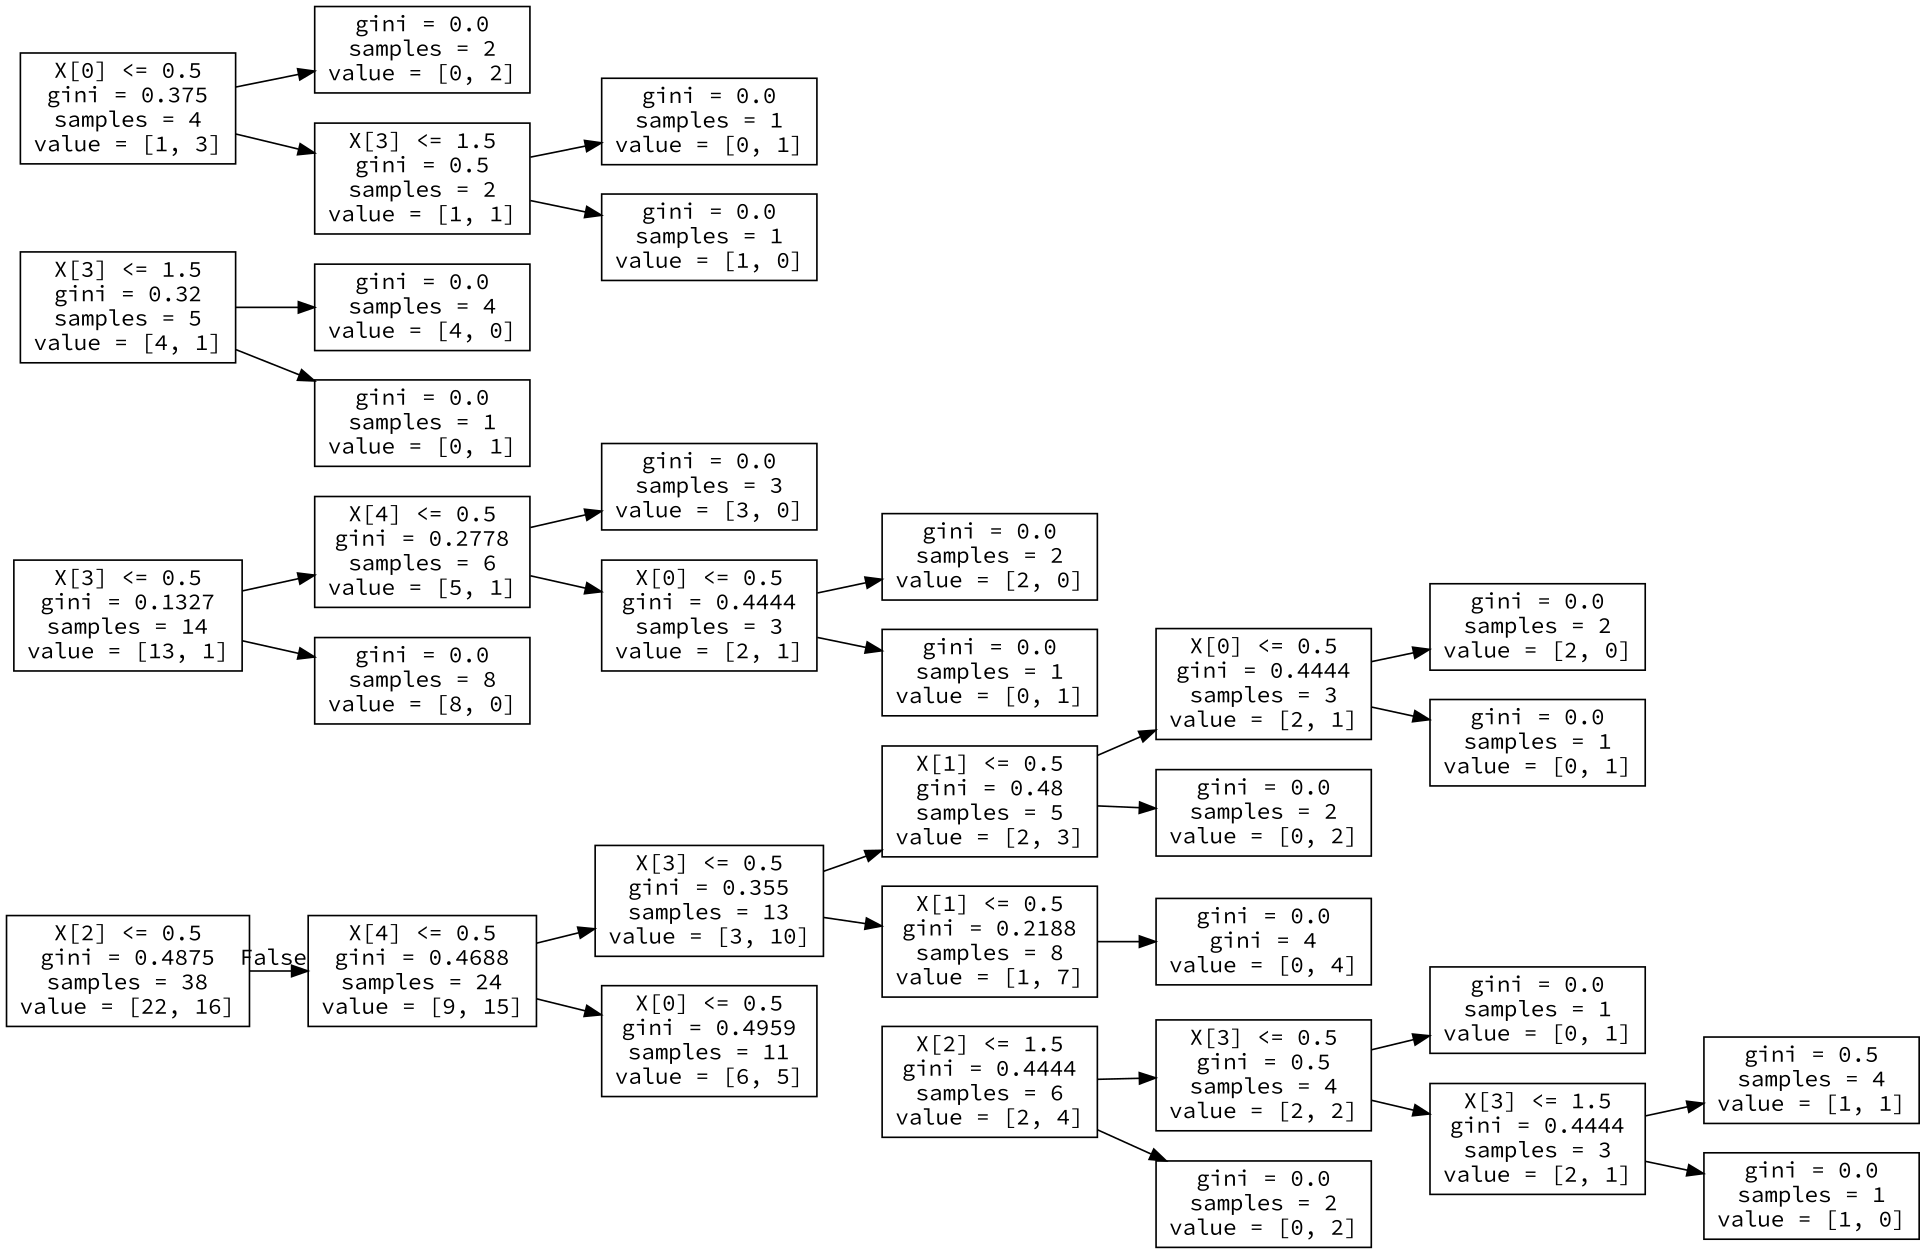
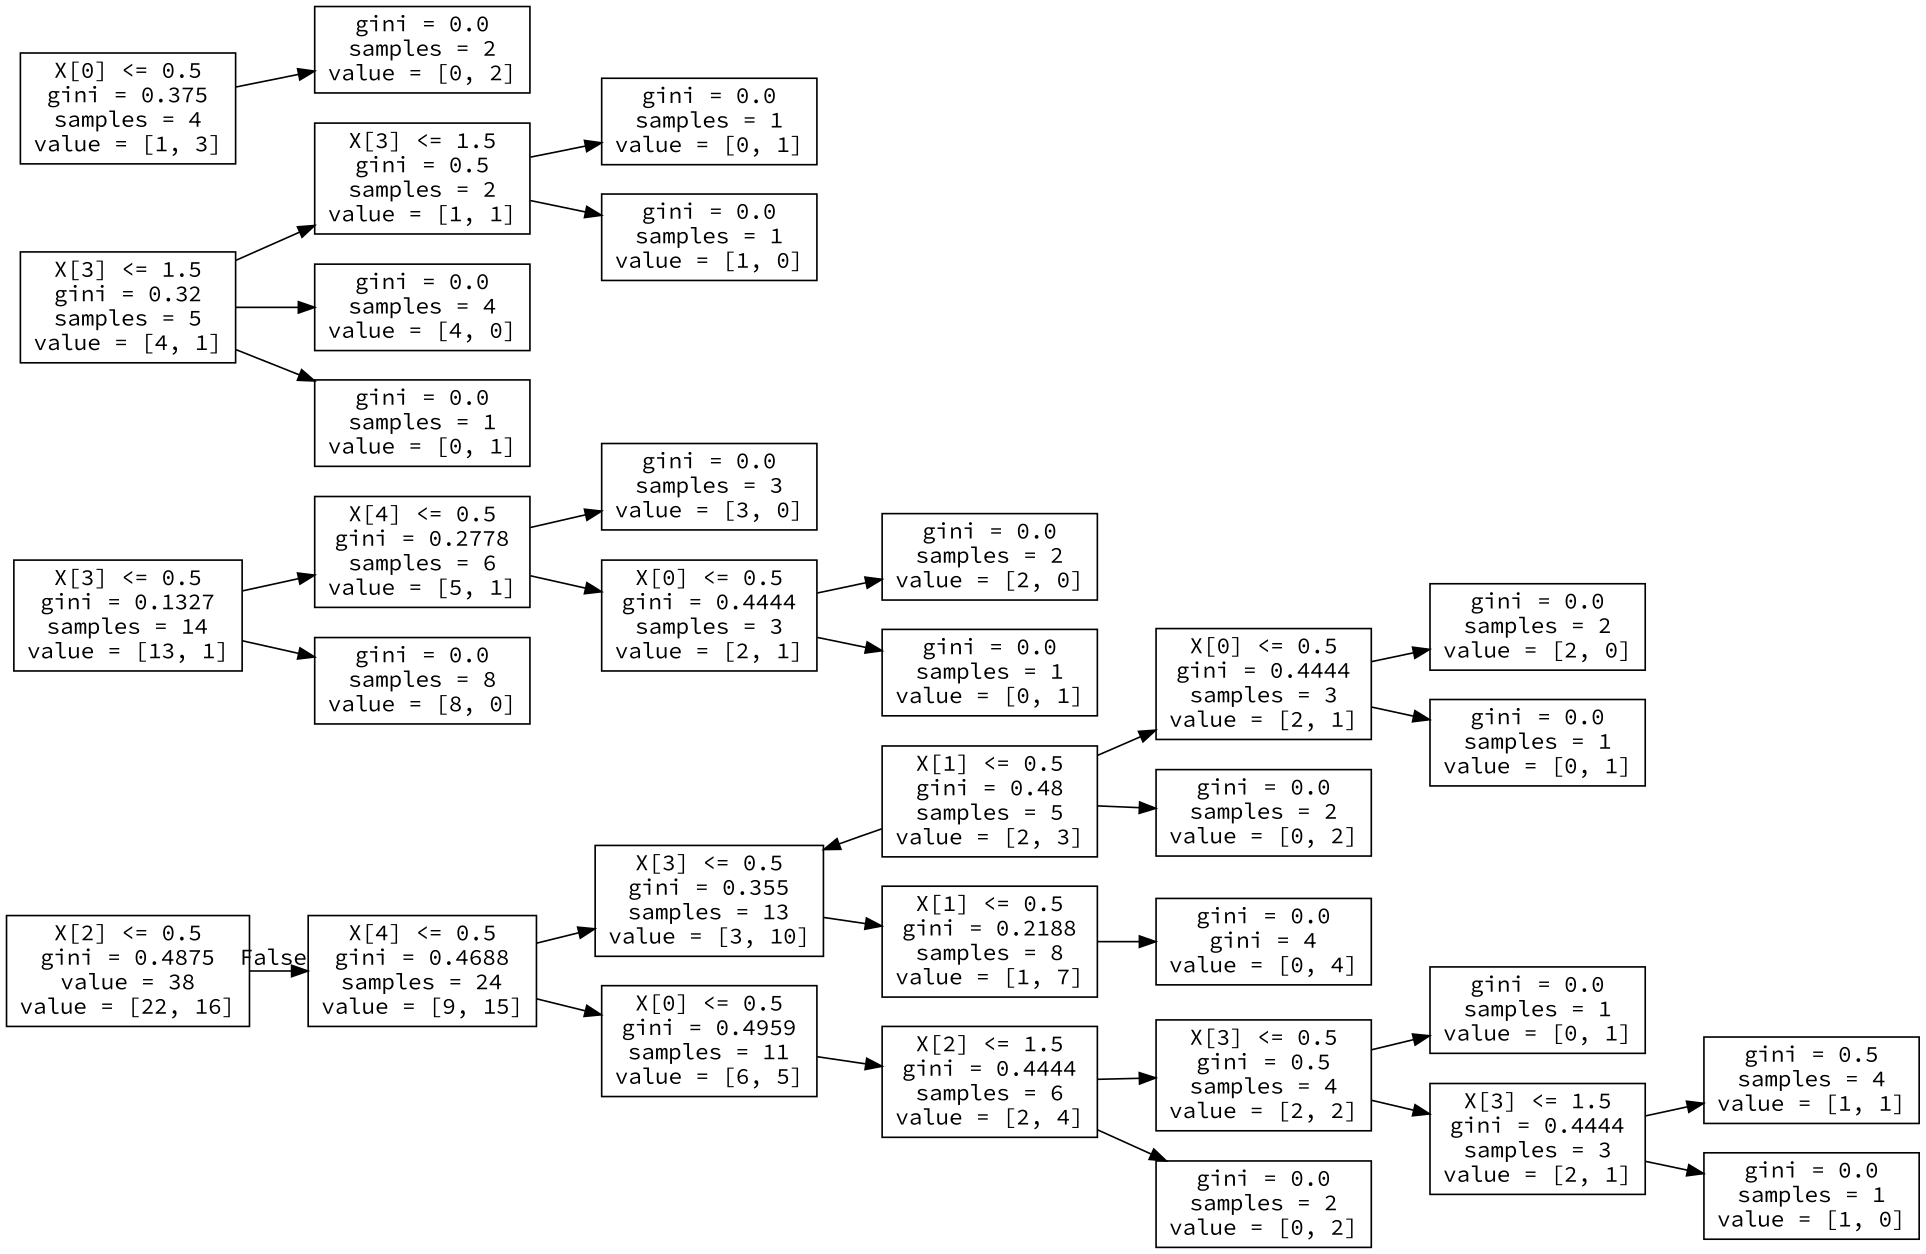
(267, 142) -> (268, 246)
(845, 864) -> (860, 836)
(128, 971) -> (128, 971)
none -> (841, 1060)
